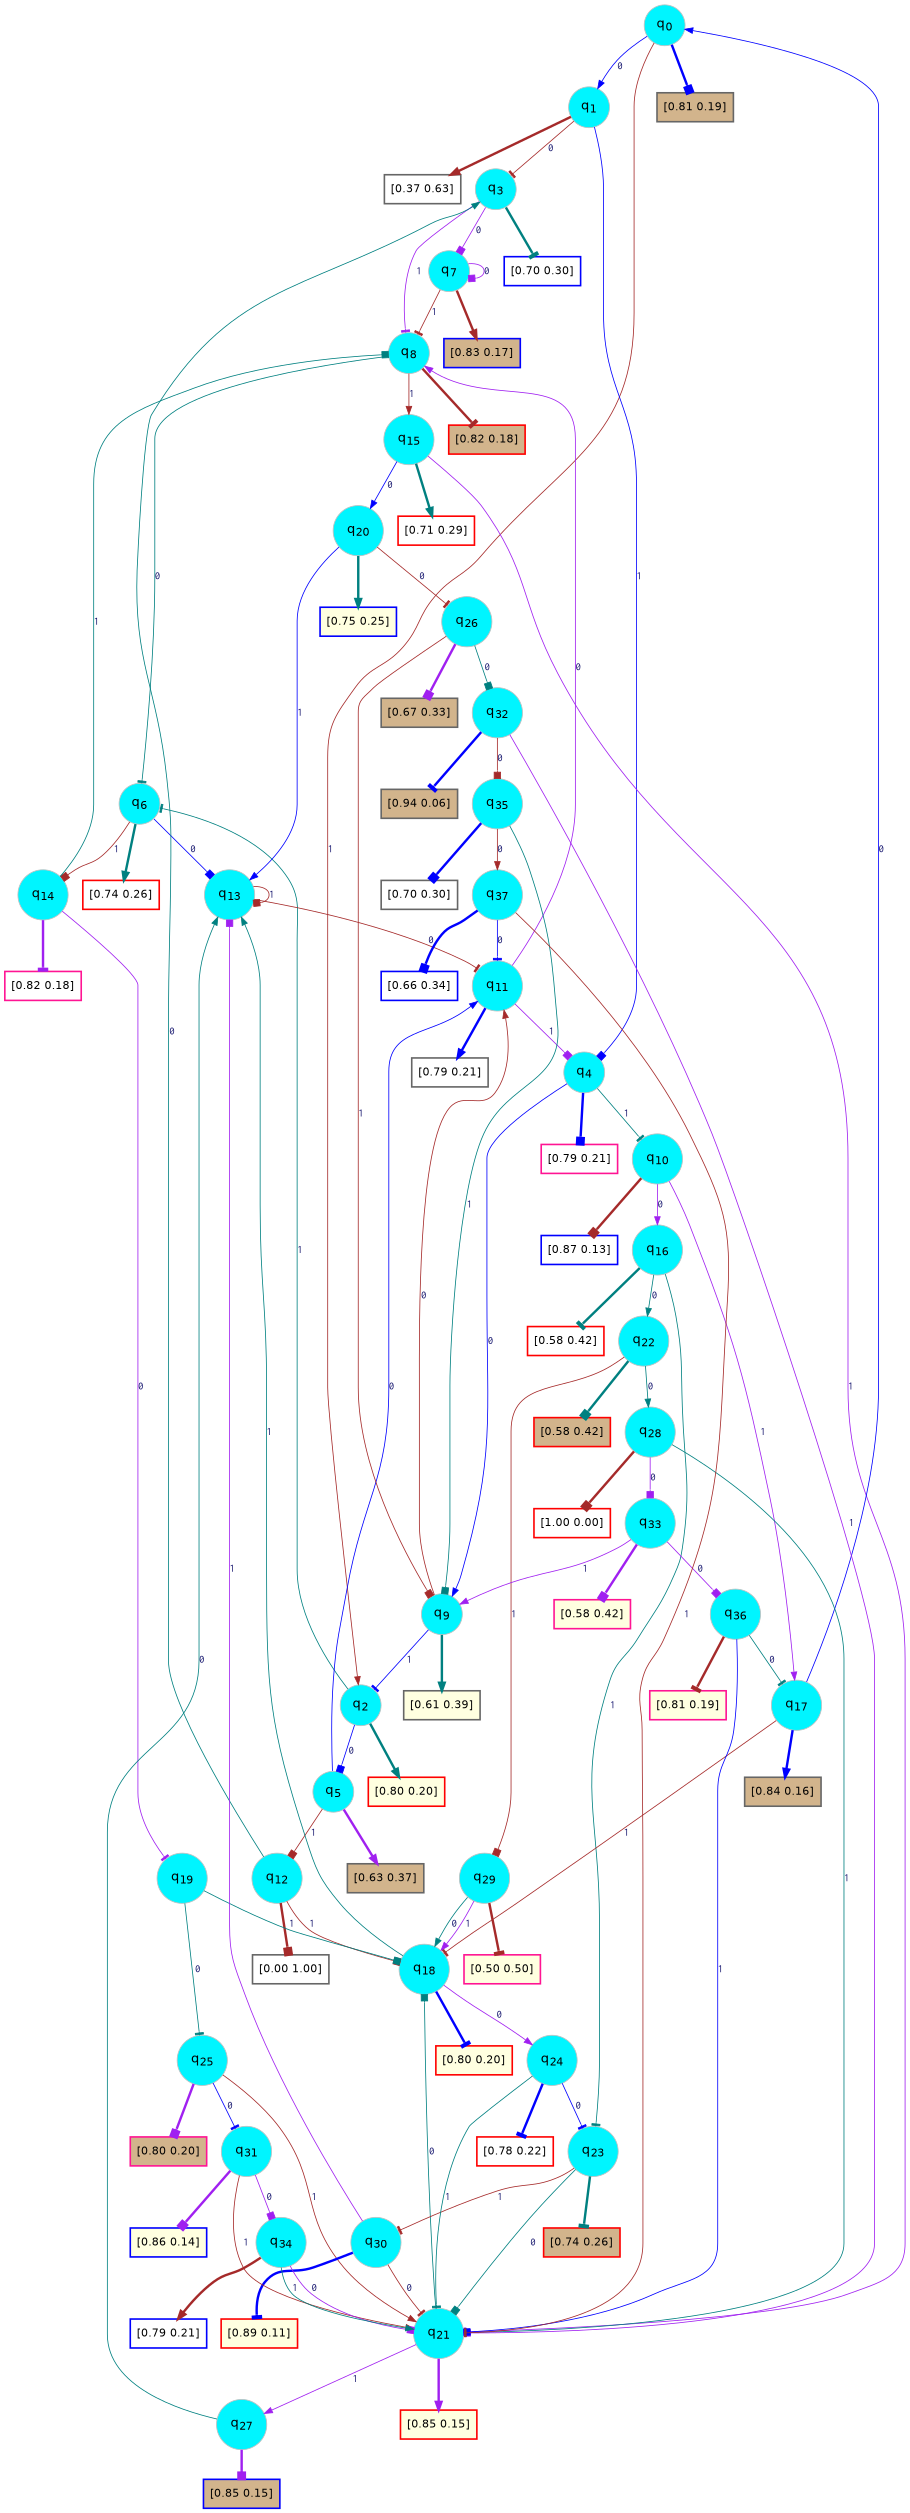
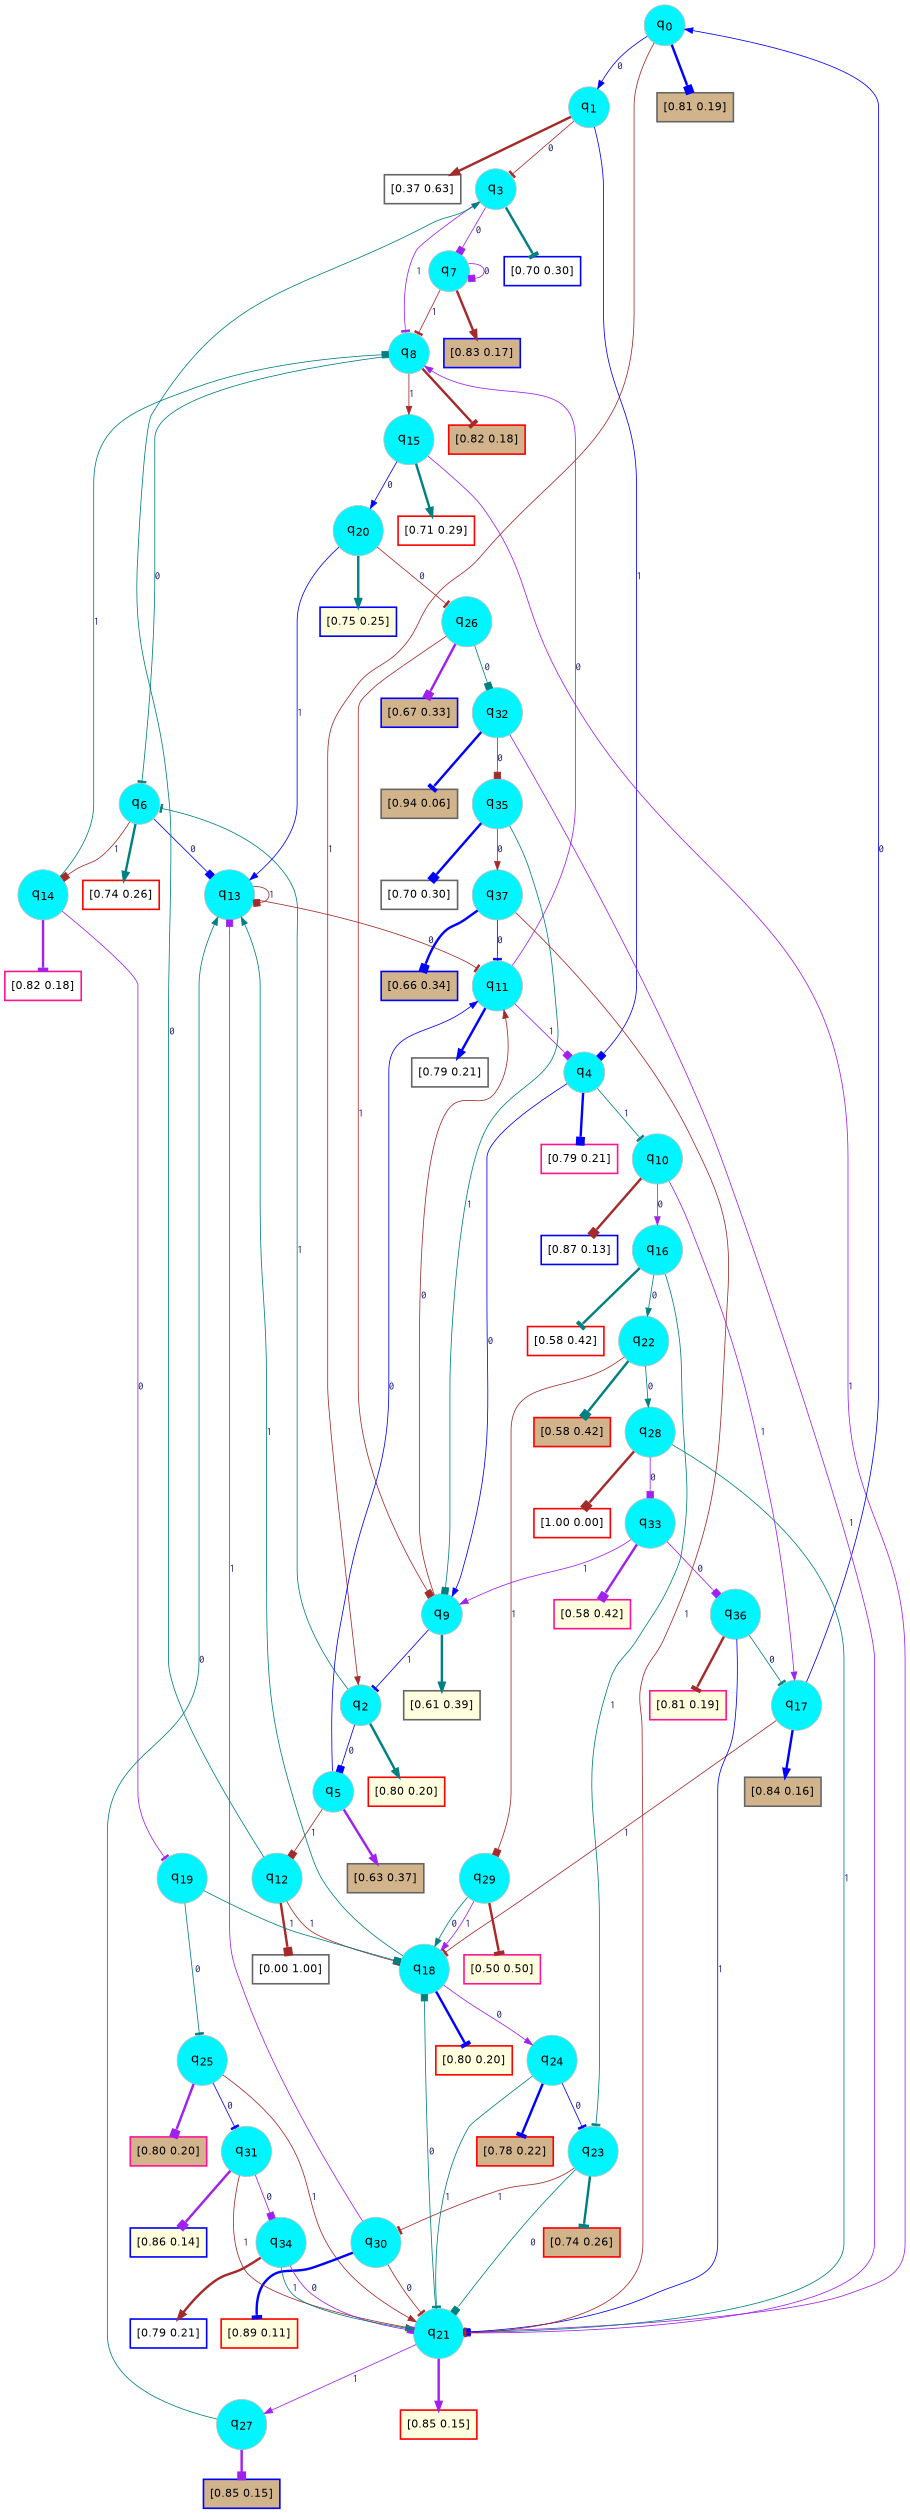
(419, 713) -> (419, 713)
(419, 986) -> (419, 986)
(515, 2151) -> (515, 2151)
